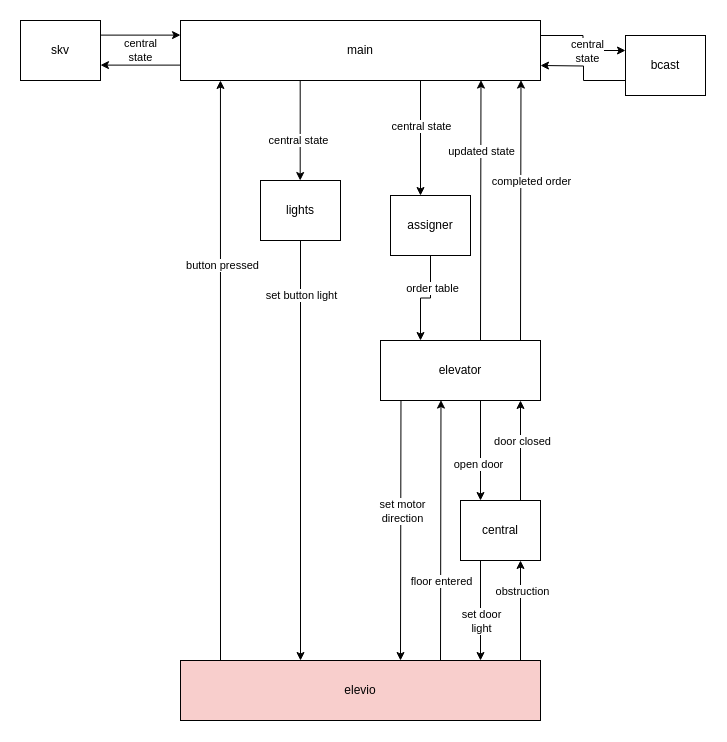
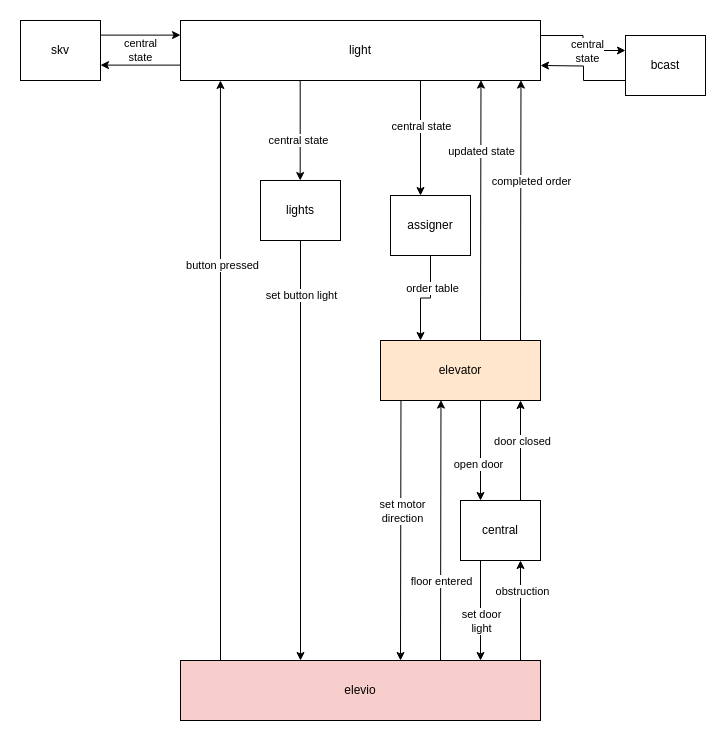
(361, 51) -> (361, 51)
(461, 371) -> (461, 371)
